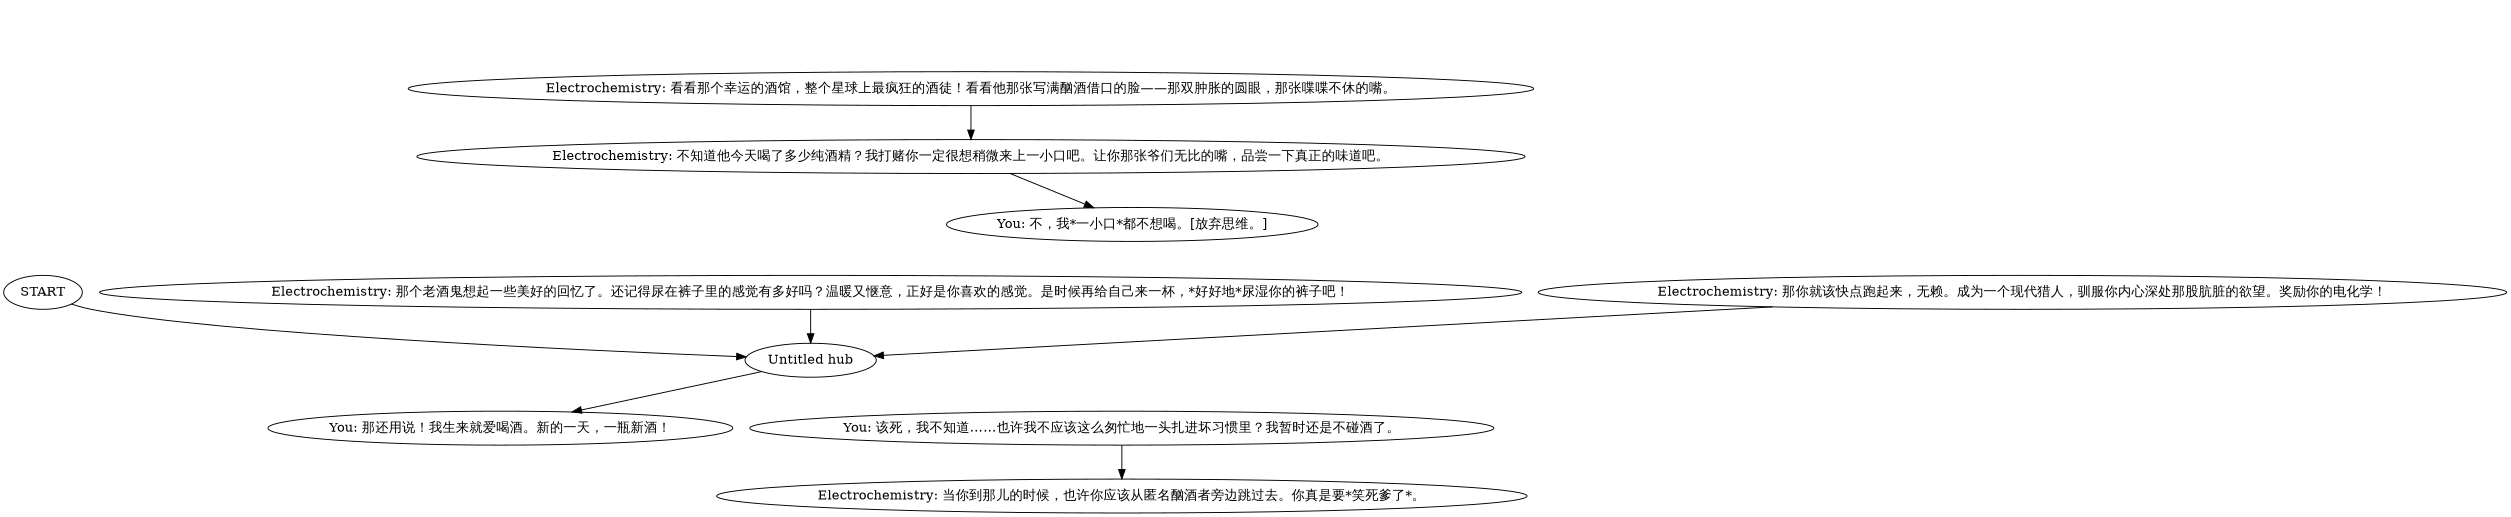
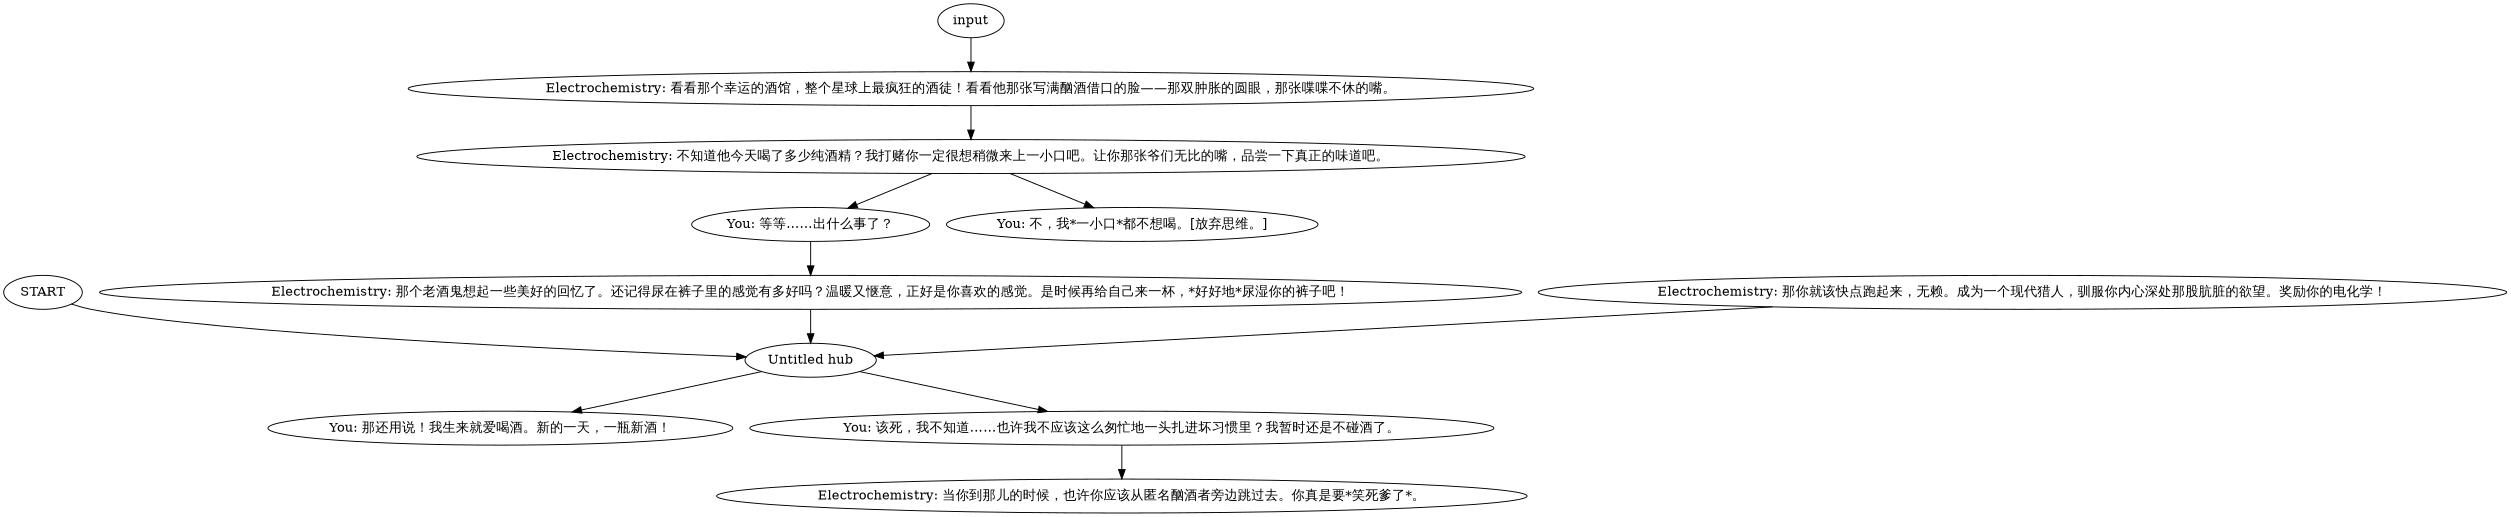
none -> (971, 21)
none -> (811, 224)
none -> (949, 391)
